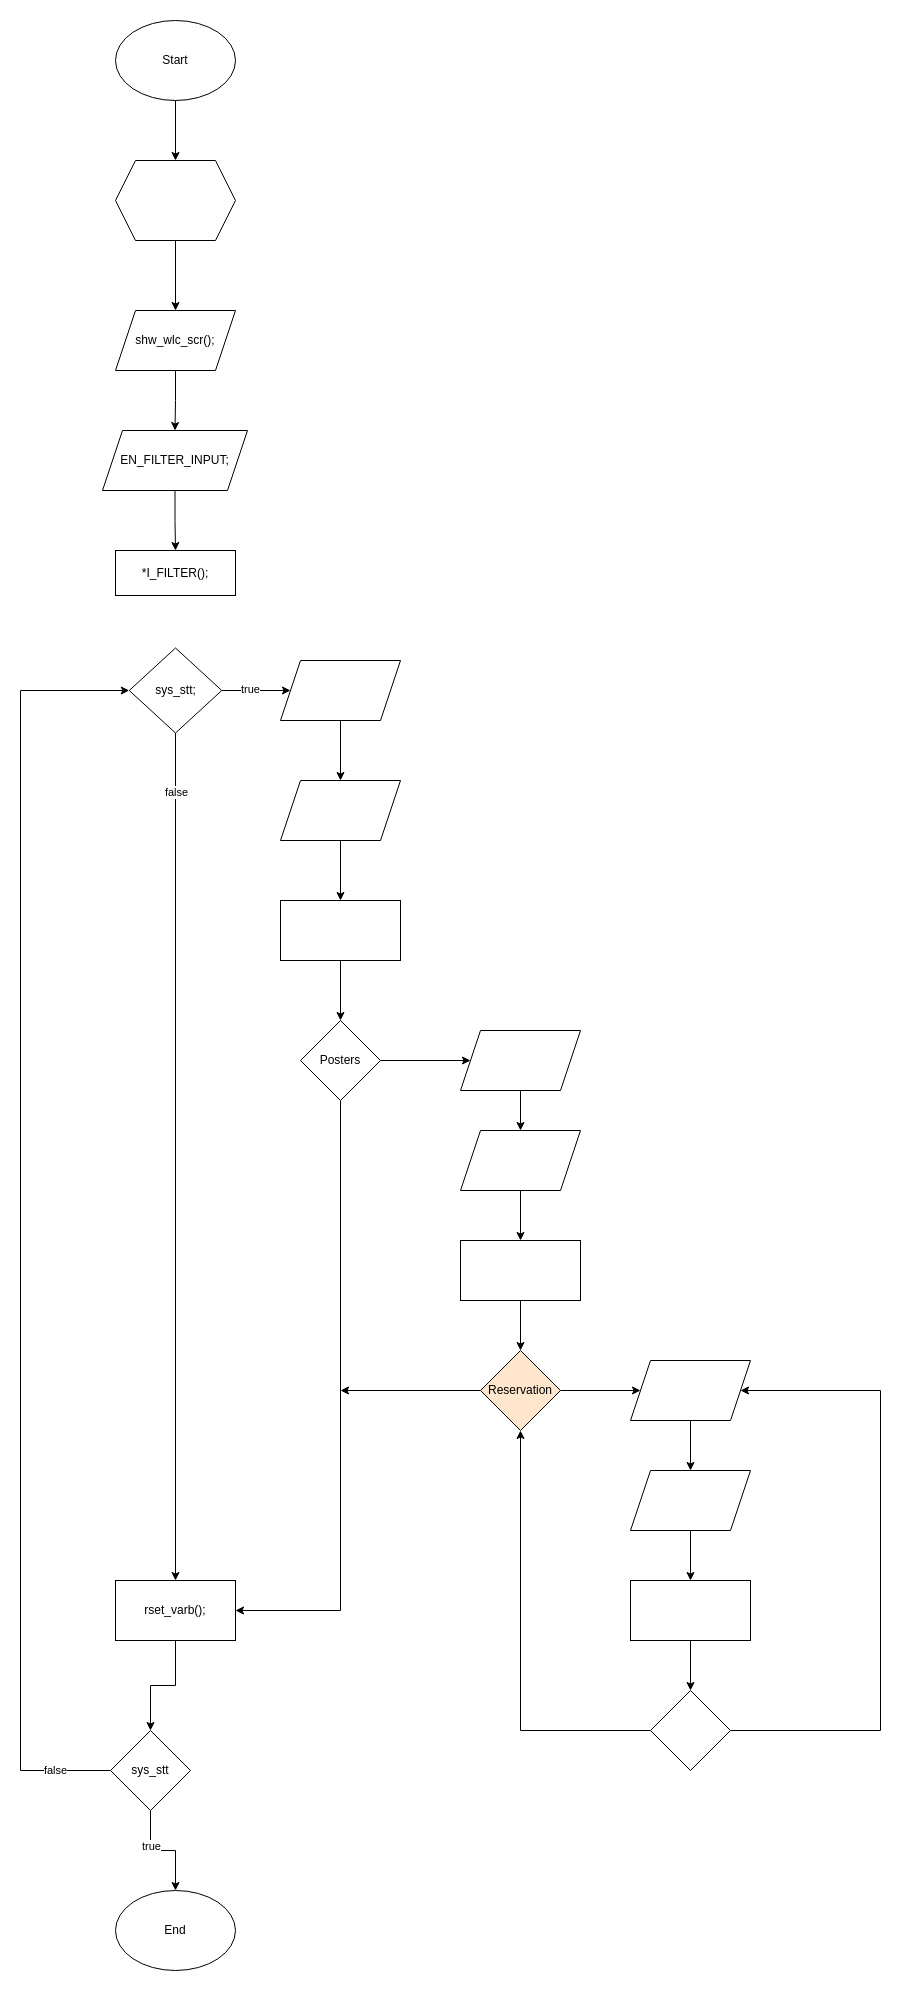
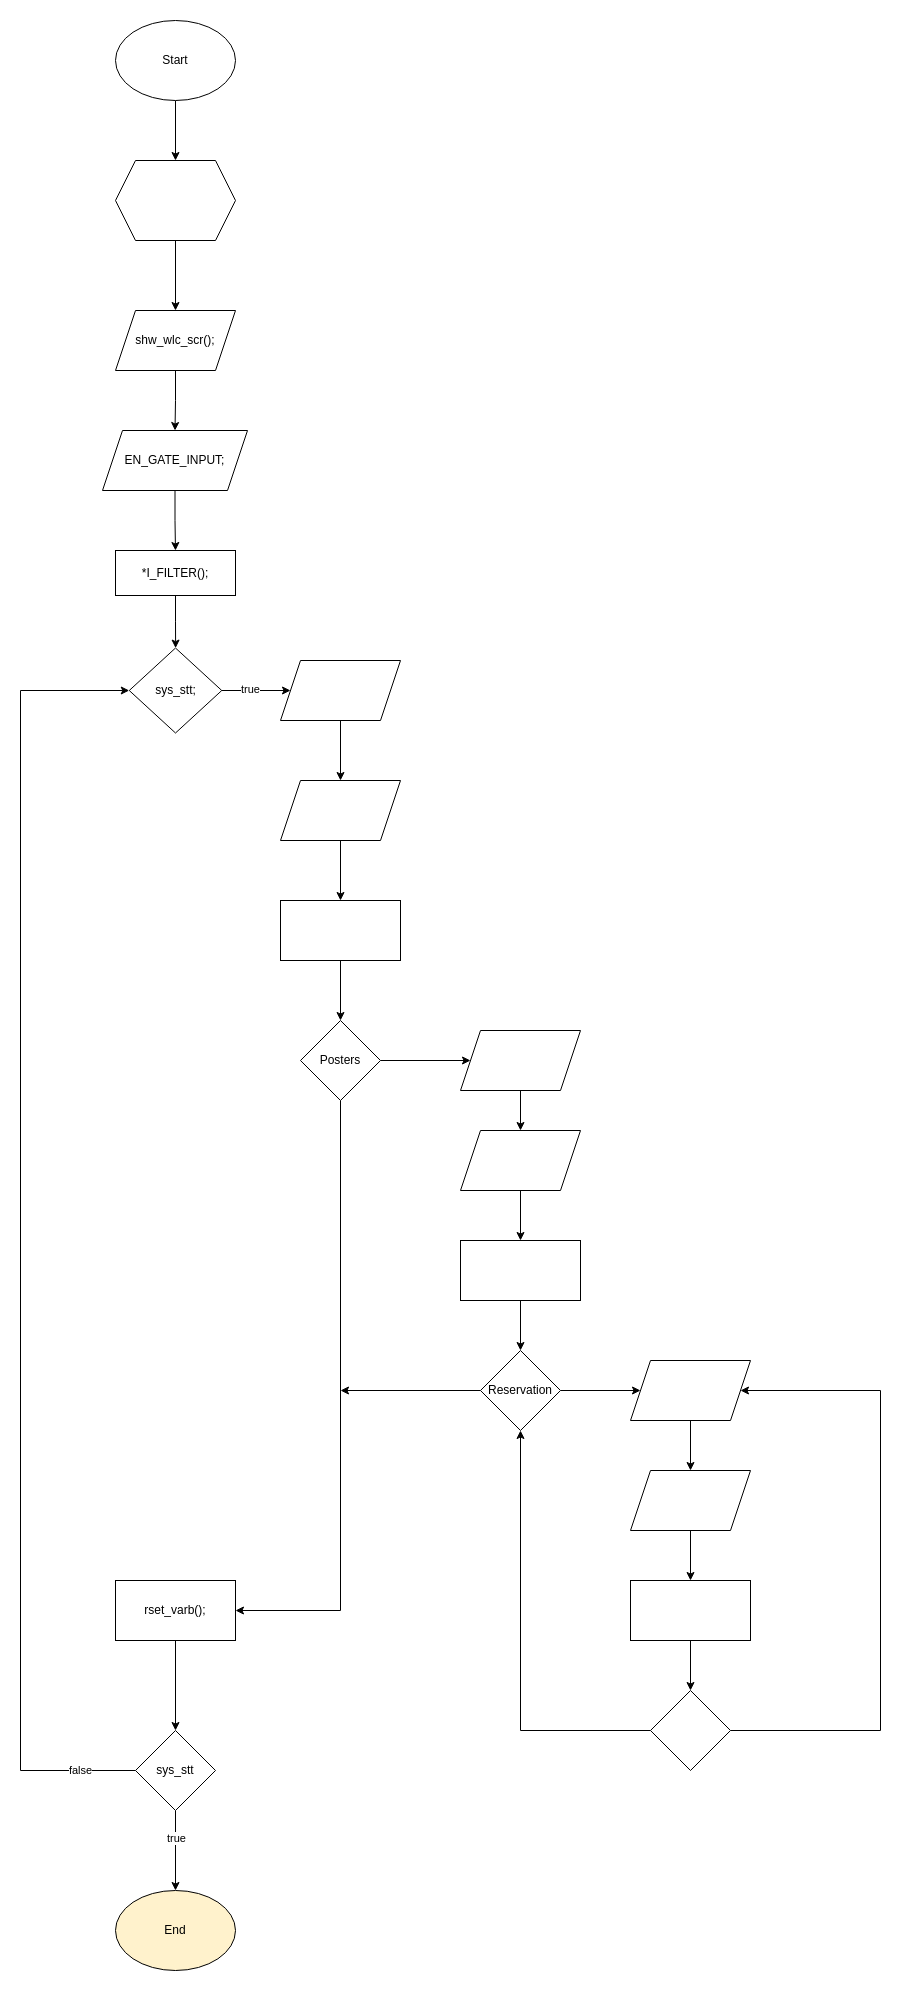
(175, 461) -> (175, 461)
none -> (176, 618)
(176, 1153) -> none
(521, 1391) -> (521, 1391)
(151, 1771) -> (176, 1771)
(176, 1931) -> (176, 1931)
